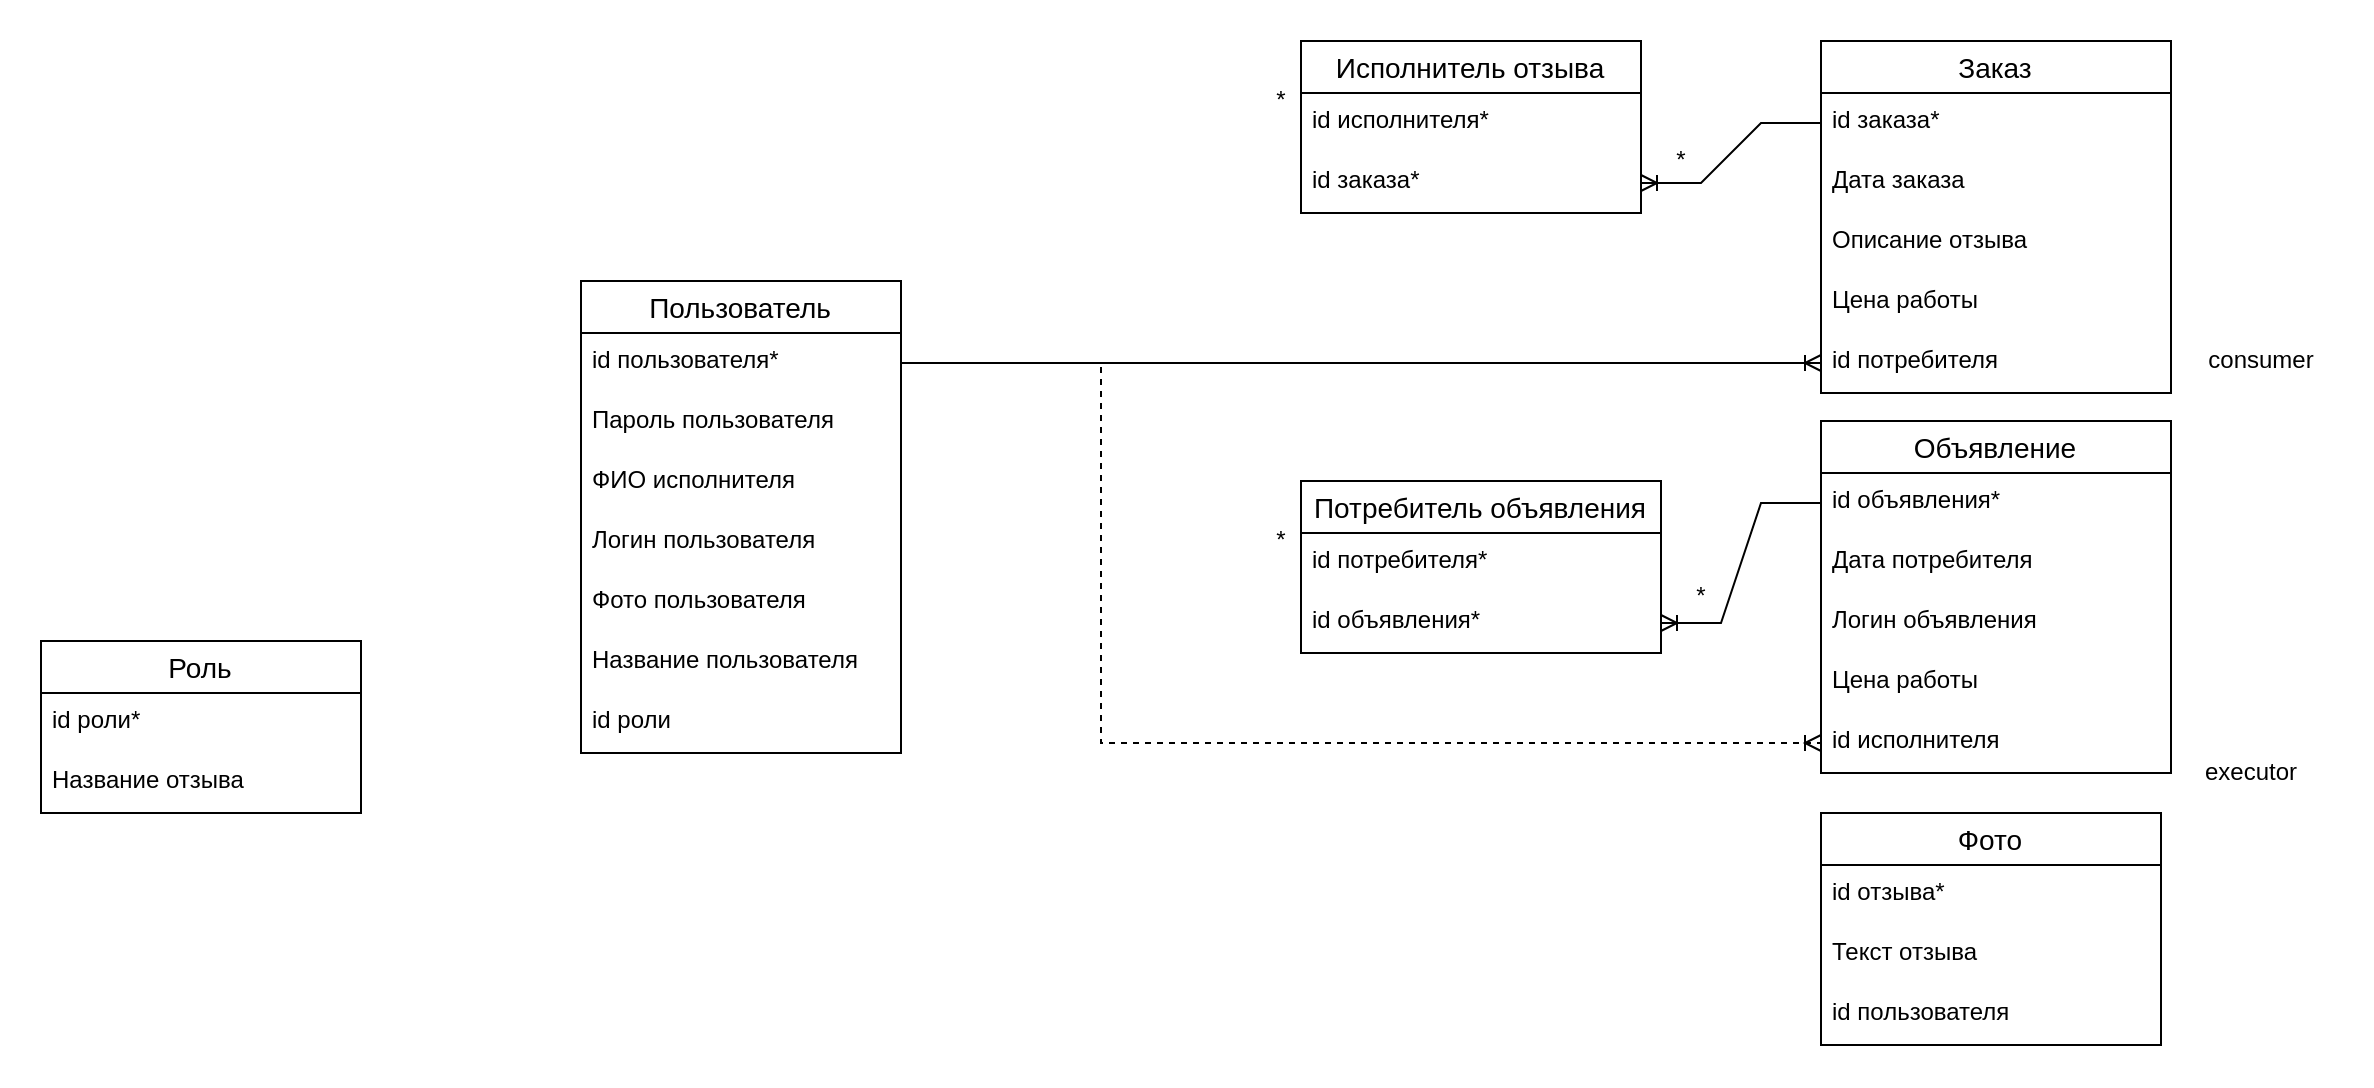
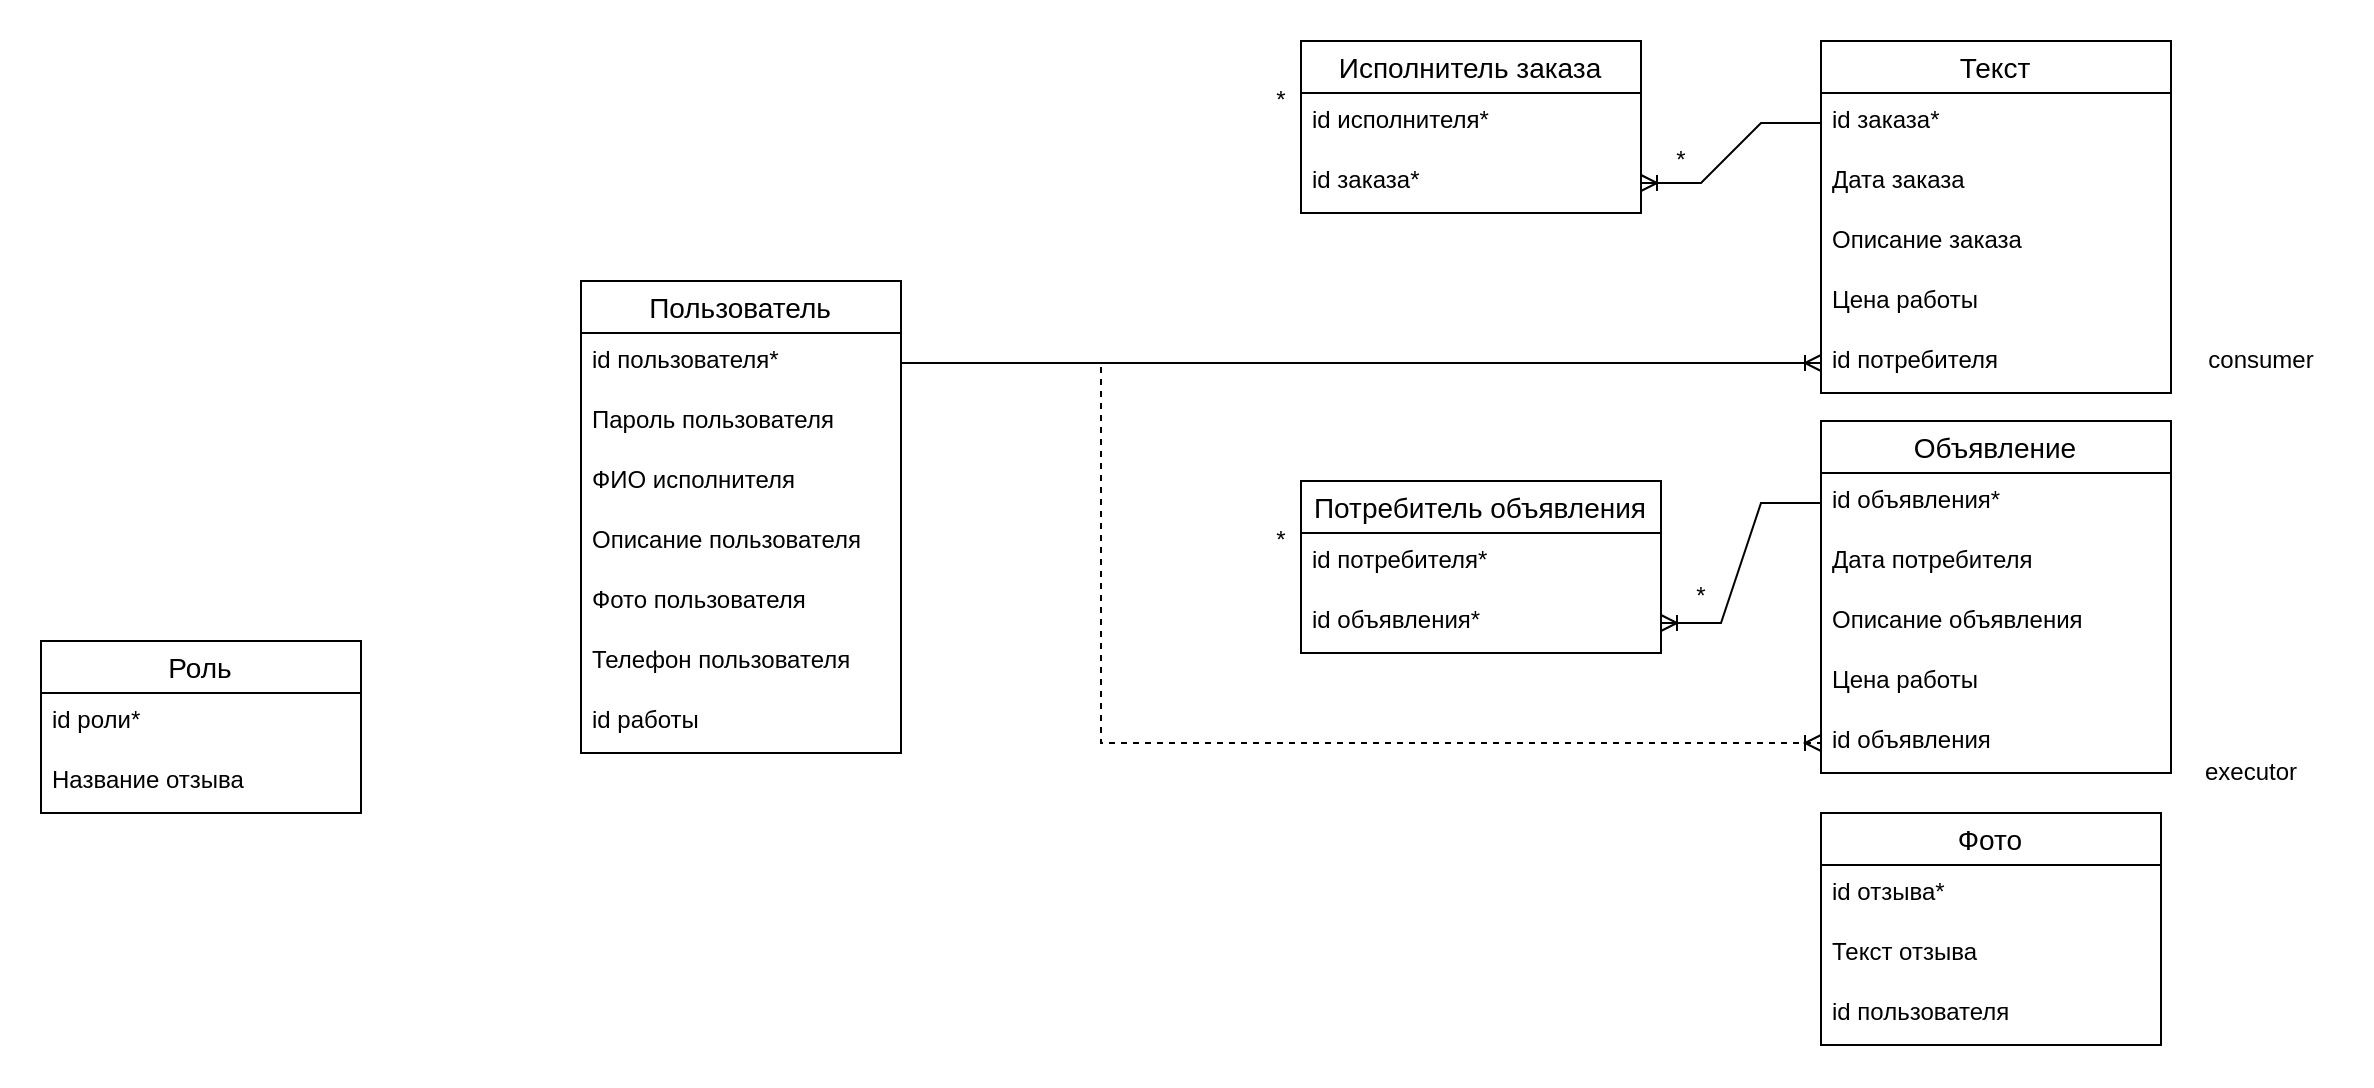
(1470, 69) -> (1470, 69)
(1995, 69) -> (1995, 69)
(1930, 240) -> (1930, 240)
(710, 540) -> (730, 540)
(1936, 620) -> (1957, 620)
(730, 660) -> (723, 660)
(633, 720) -> (646, 720)
(1920, 740) -> (1913, 740)
